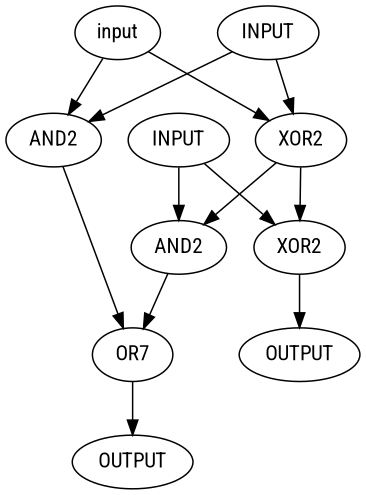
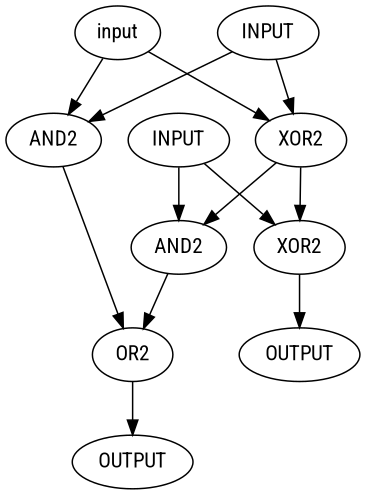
(133, 355) -> (133, 355)
